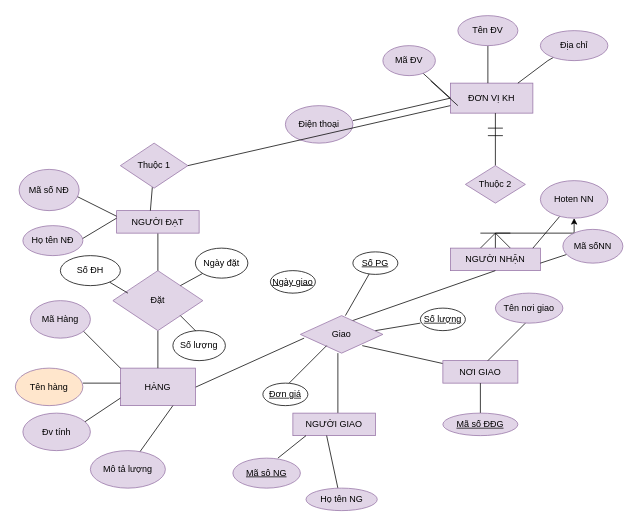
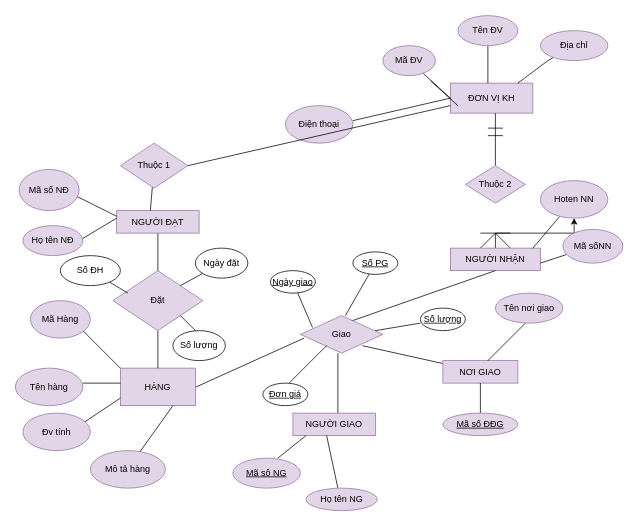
none -> (305, 310)
(49, 387) -> (49, 387)
(128, 469) -> (128, 469)
